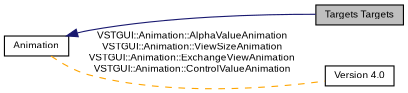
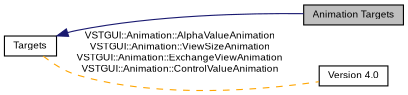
(360, 15) -> (354, 15)
(37, 46) -> (30, 46)
